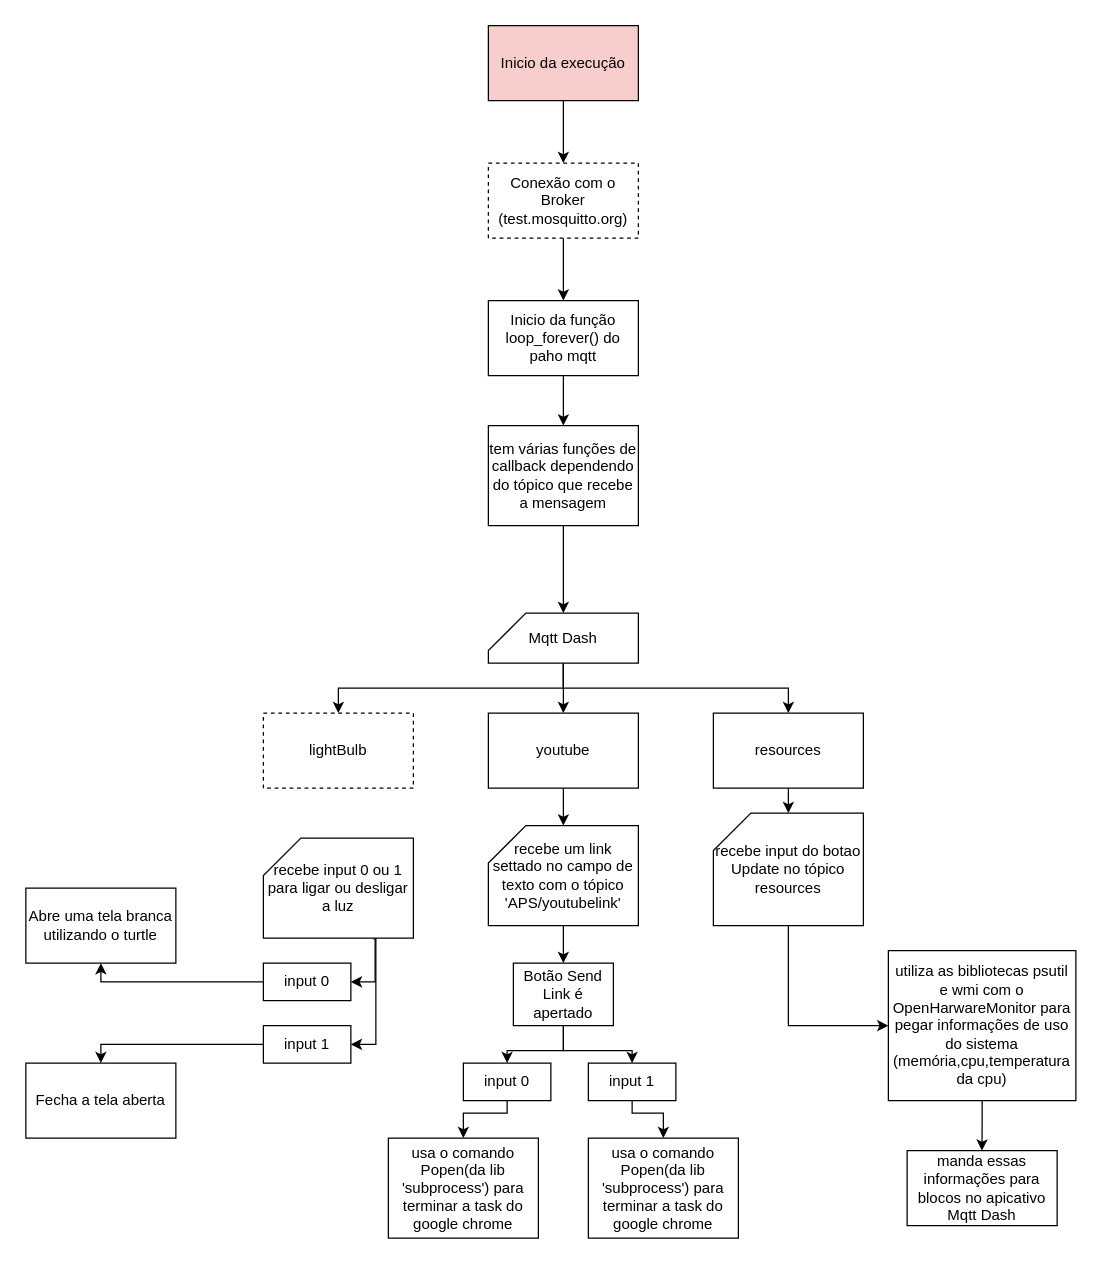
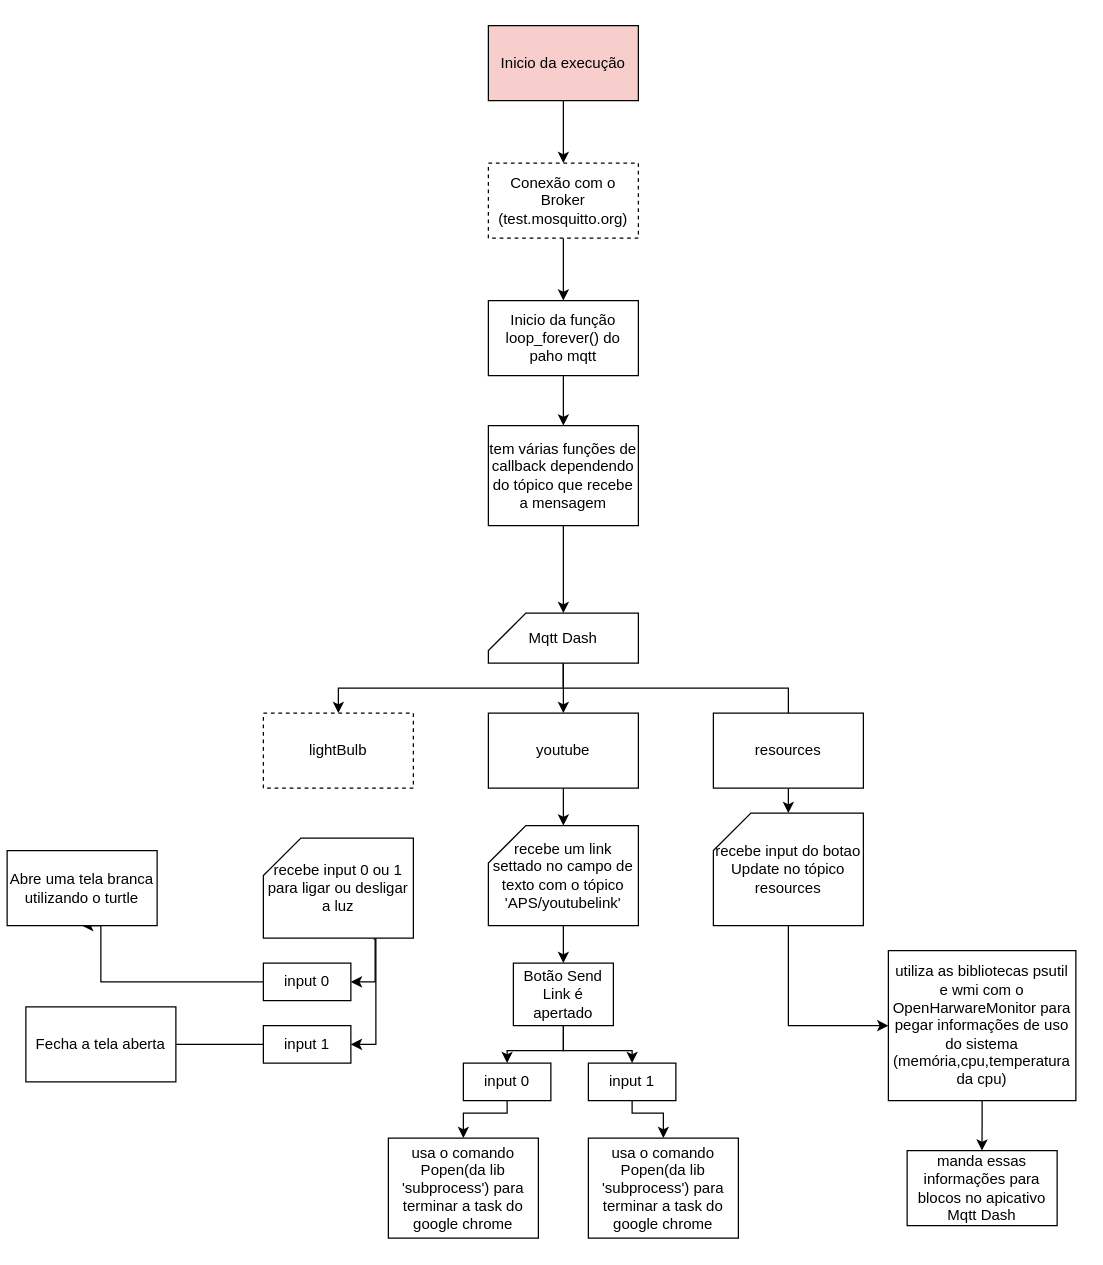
(788, 703) -> (788, 706)
(101, 926) -> (82, 888)
(101, 1101) -> (101, 1044)
